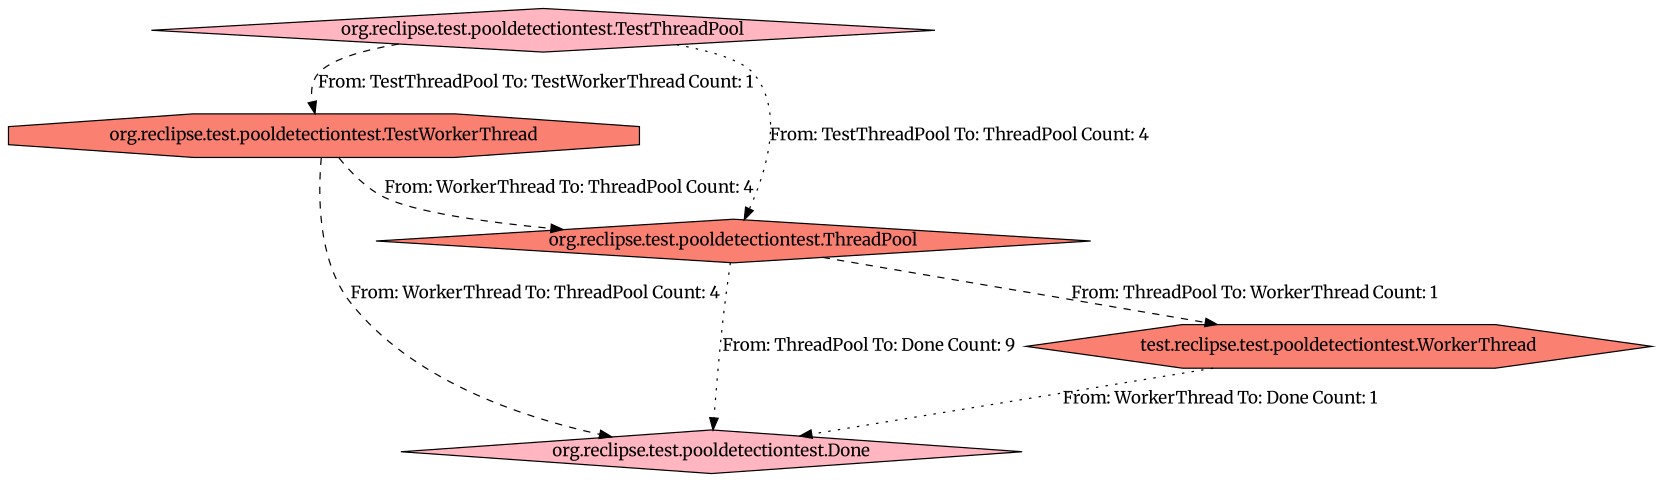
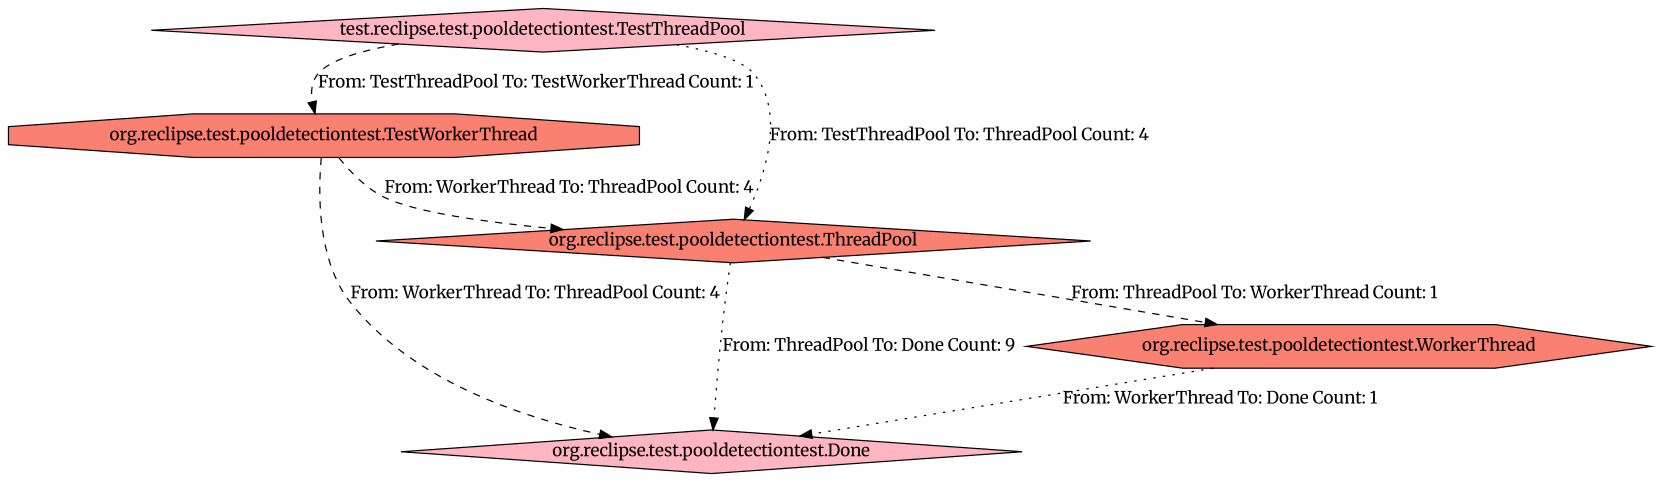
(543, 30) -> (543, 30)
(1339, 346) -> (1339, 346)
